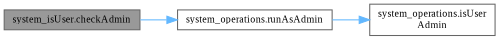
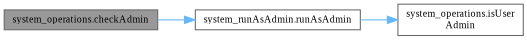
(72, 20) -> (81, 20)
(255, 20) -> (278, 20)
